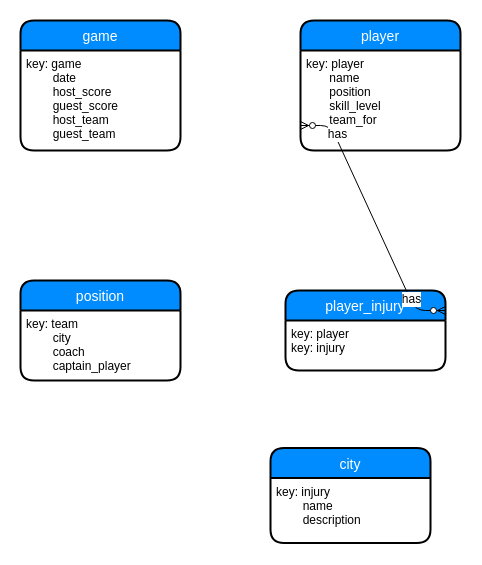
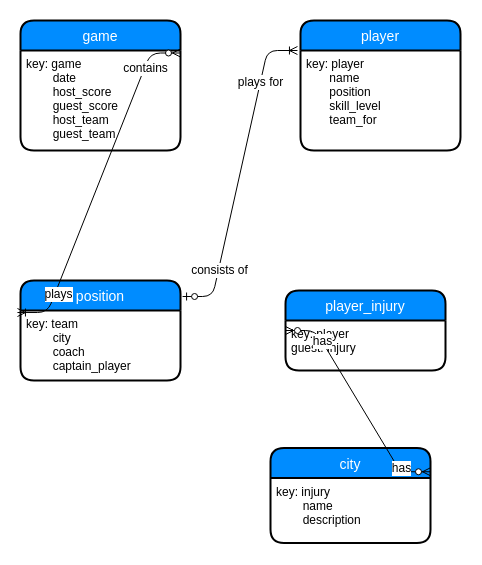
none -> (240, 174)
none -> (99, 183)
(373, 218) -> none
(323, 334) -> (323, 334)
none -> (359, 402)
